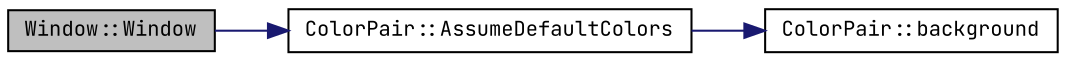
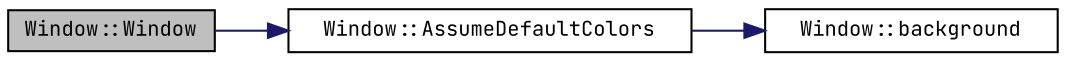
(490, 31) -> (490, 31)
(911, 31) -> (911, 31)
